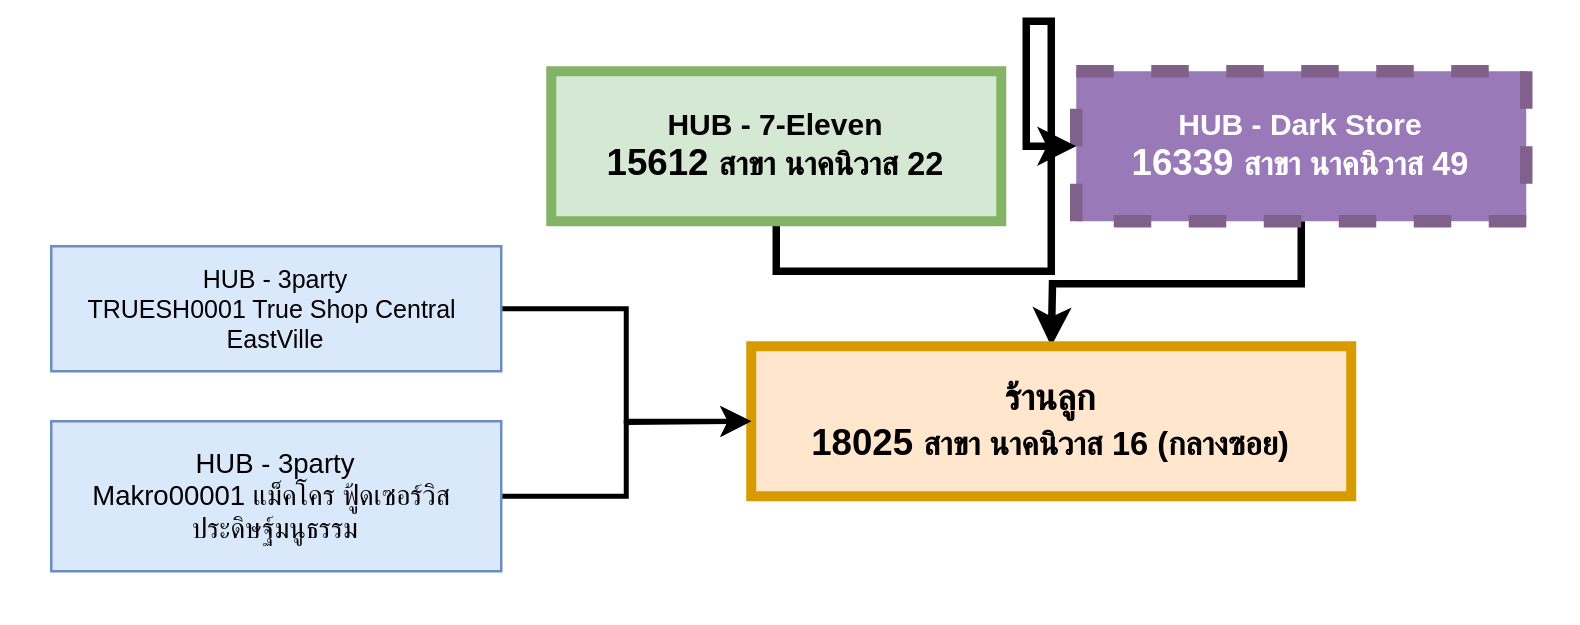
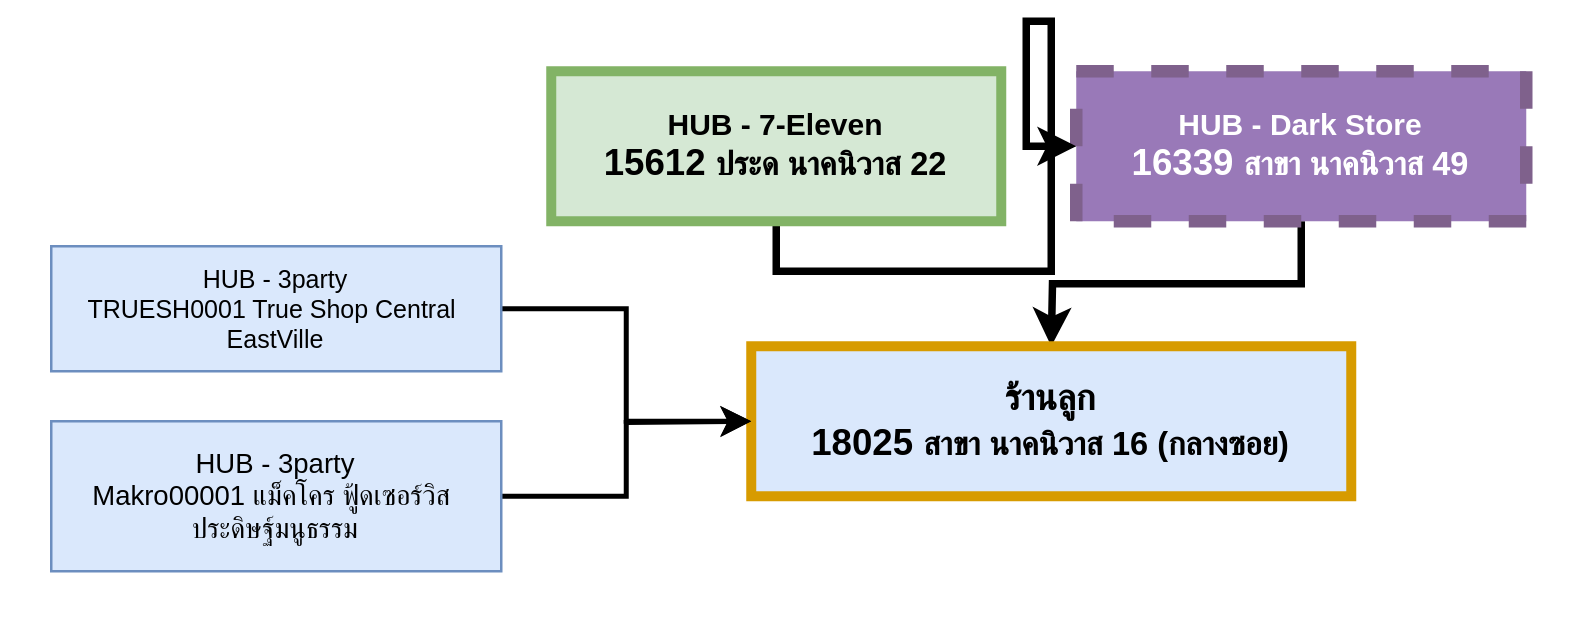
(776, 146) -> (776, 146)
(1051, 421) -> (1051, 421)
